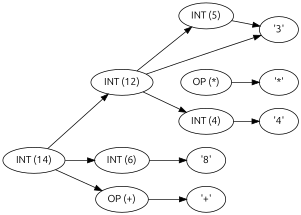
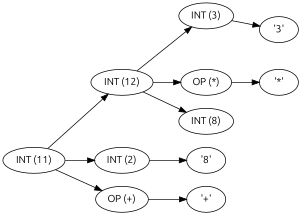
(206, 16) -> (206, 16)
(200, 56) -> (163, 82)
(206, 121) -> (206, 121)
(279, 121) -> none
(34, 160) -> (34, 160)
(122, 160) -> (122, 160)
